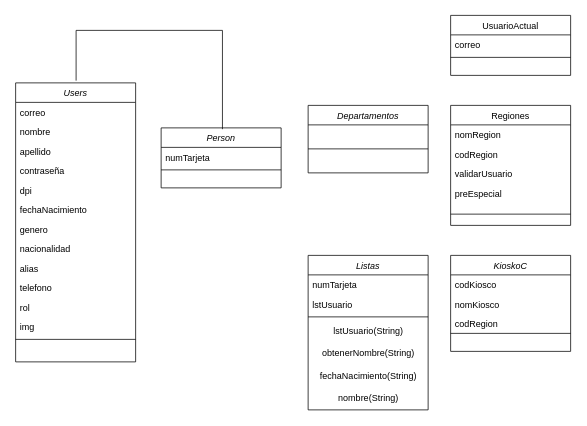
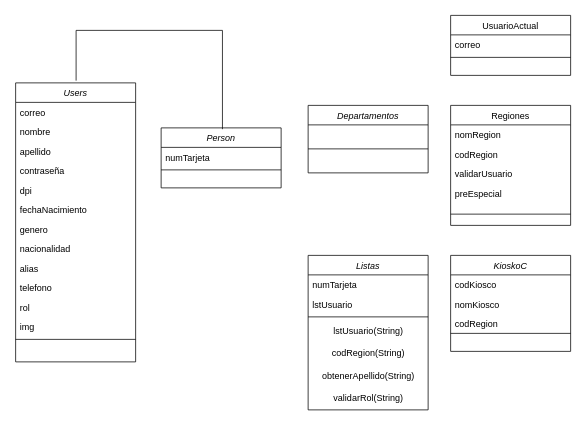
(368, 354) -> (368, 354)
(368, 376) -> (368, 376)
(368, 399) -> (368, 399)
